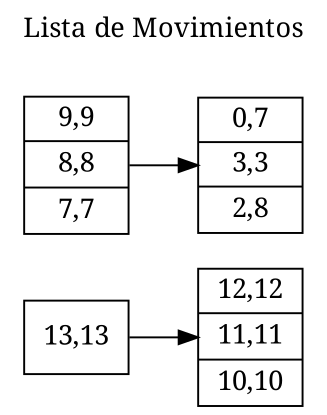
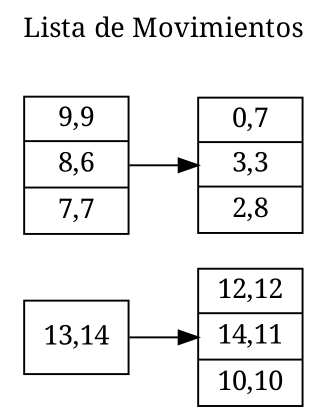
(76, 163) -> (76, 163)
(250, 335) -> (250, 335)
(76, 337) -> (76, 337)
